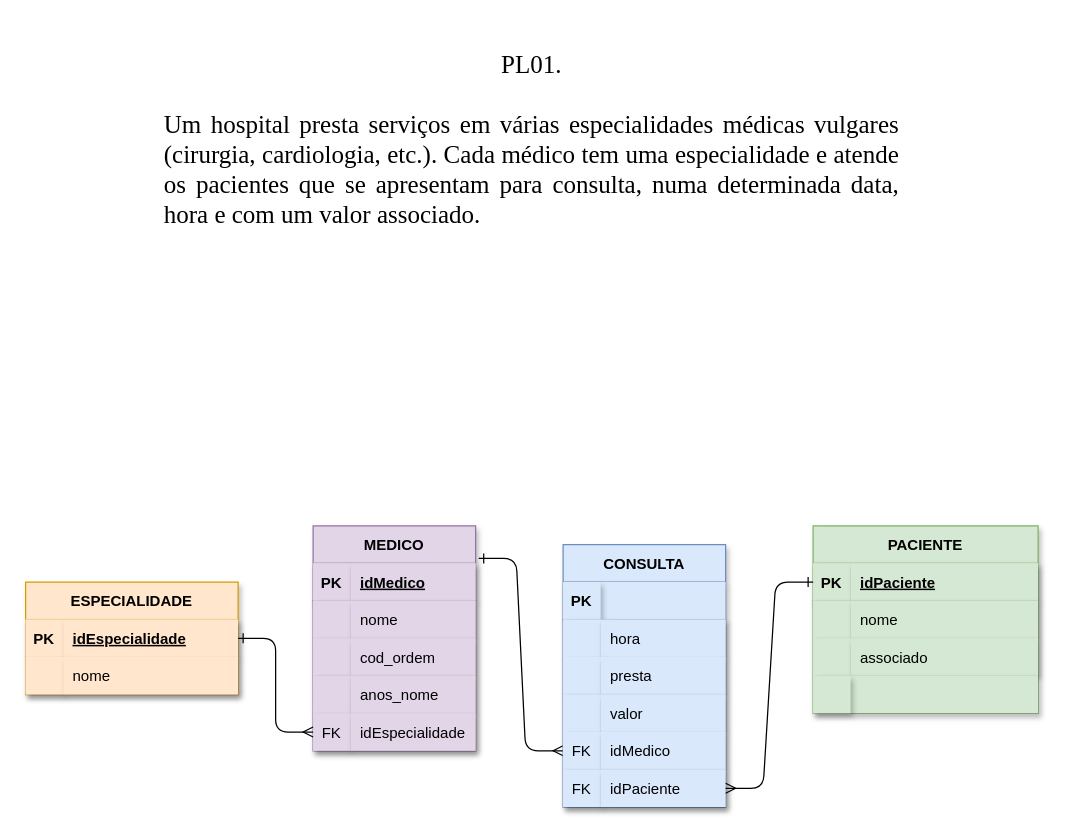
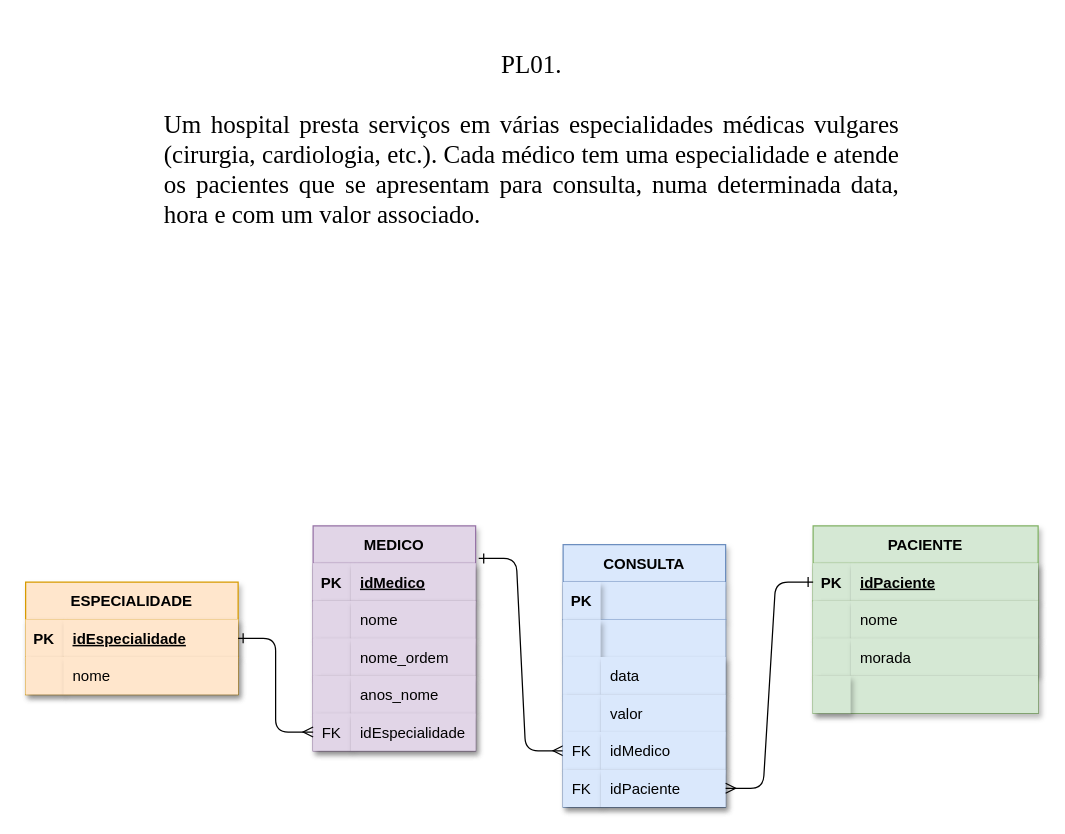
(663, 638) -> none
(398, 658) -> (402, 658)
(896, 658) -> (885, 658)
(635, 676) -> (627, 676)
